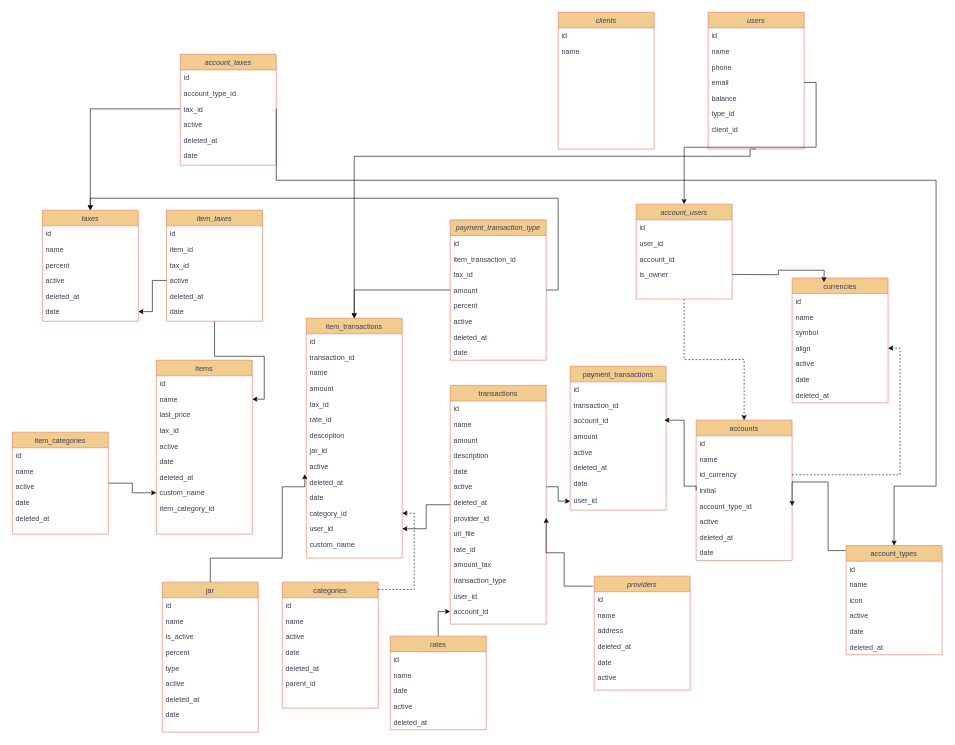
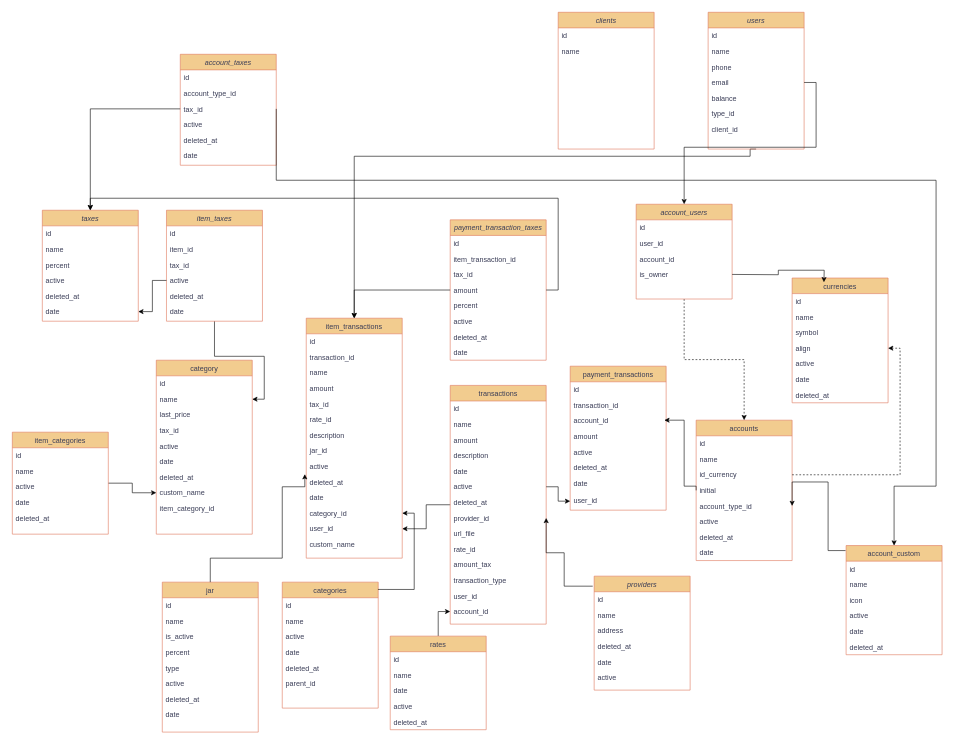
(498, 228) -> (498, 228)
(204, 368) -> (204, 368)
(894, 554) -> (894, 554)
(414, 566) -> (414, 566)
